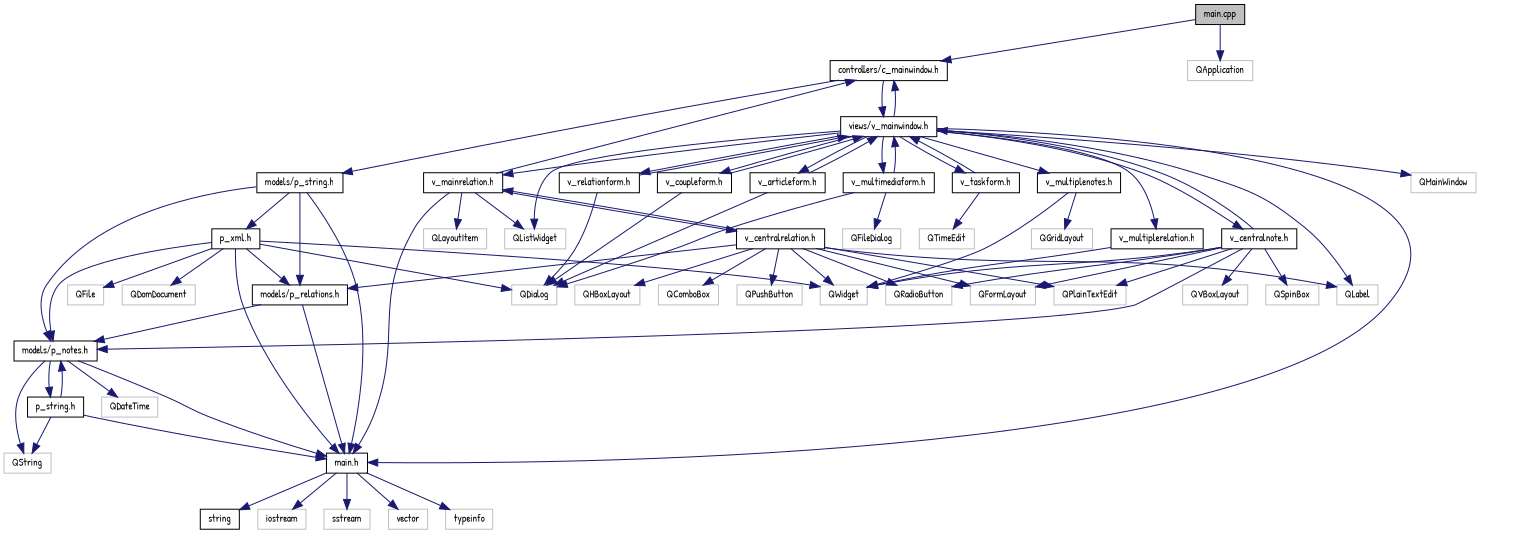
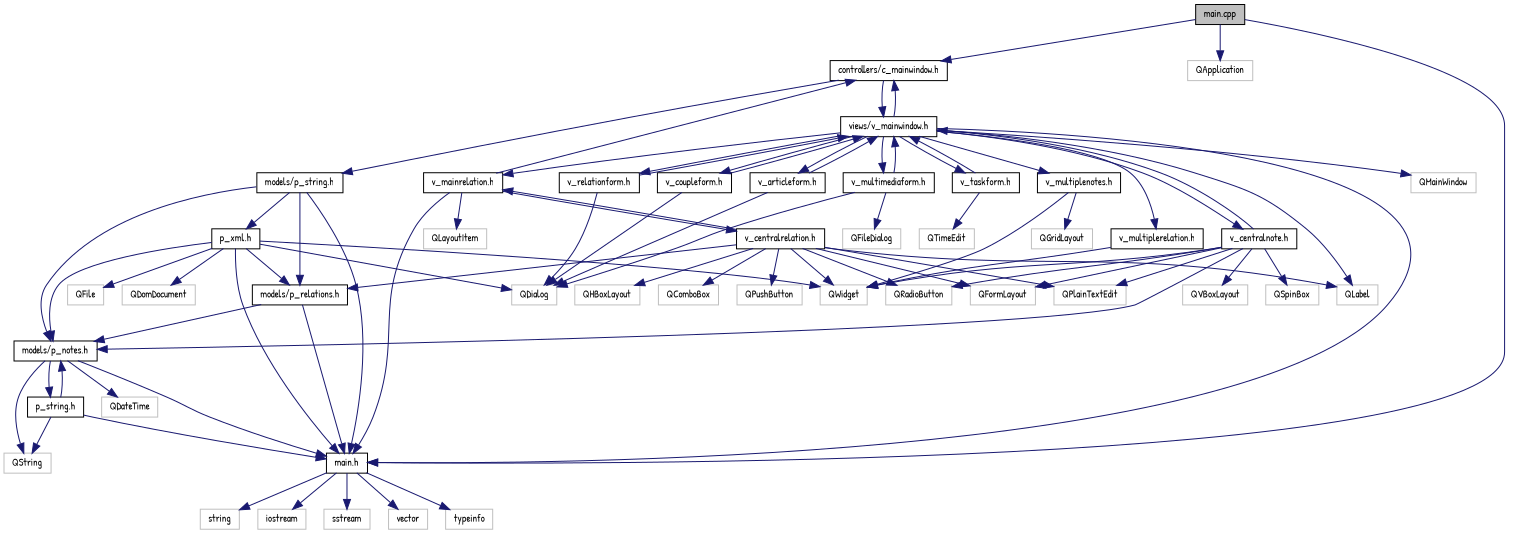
(535, 239) -> none
none -> (1209, 437)
(220, 519) -> (220, 519)
